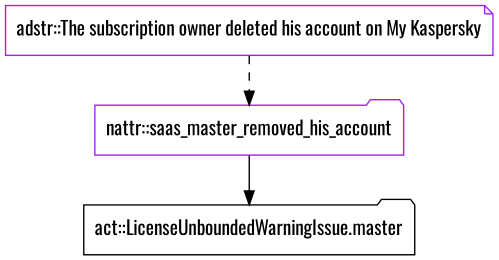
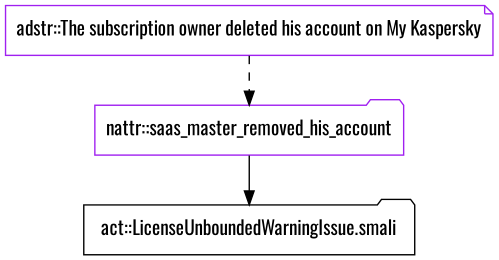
(249, 230) -> (249, 230)
